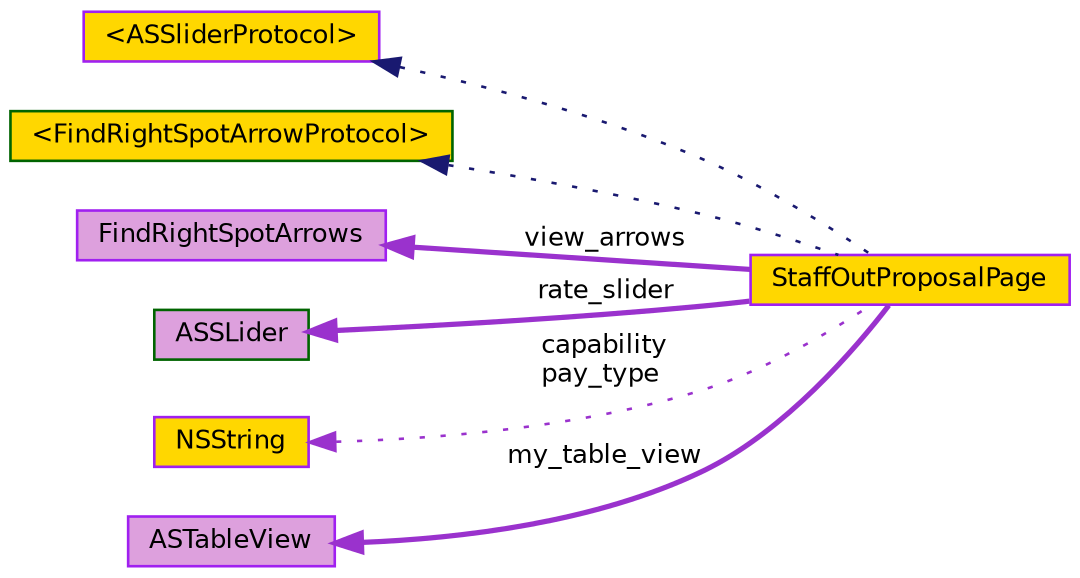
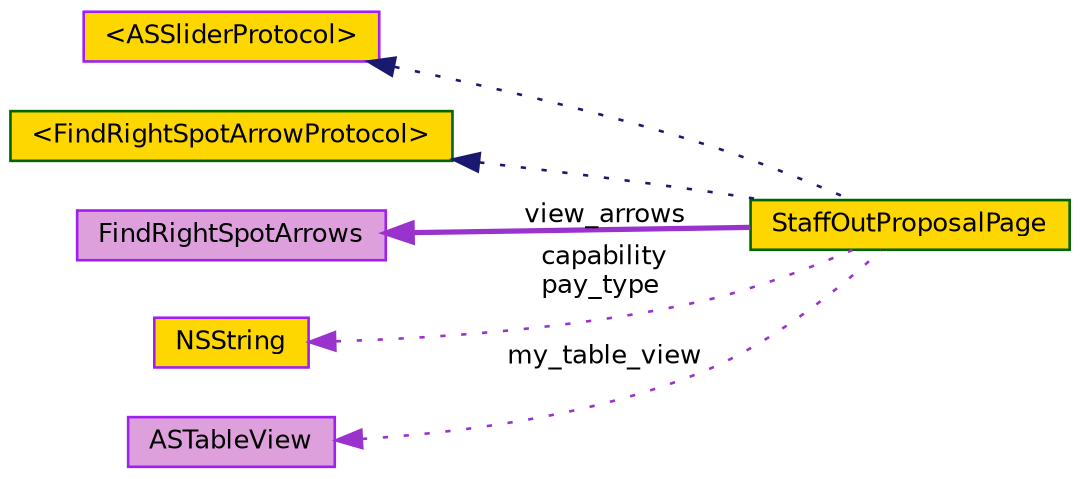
(910, 280) -> (910, 225)
(231, 335) -> none
(657, 490) -> (640, 393)
